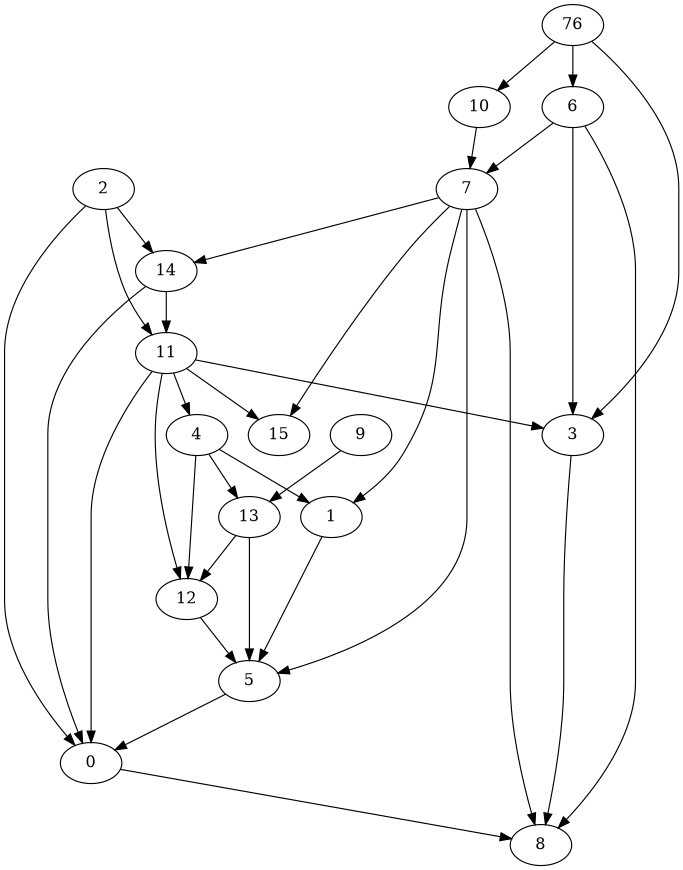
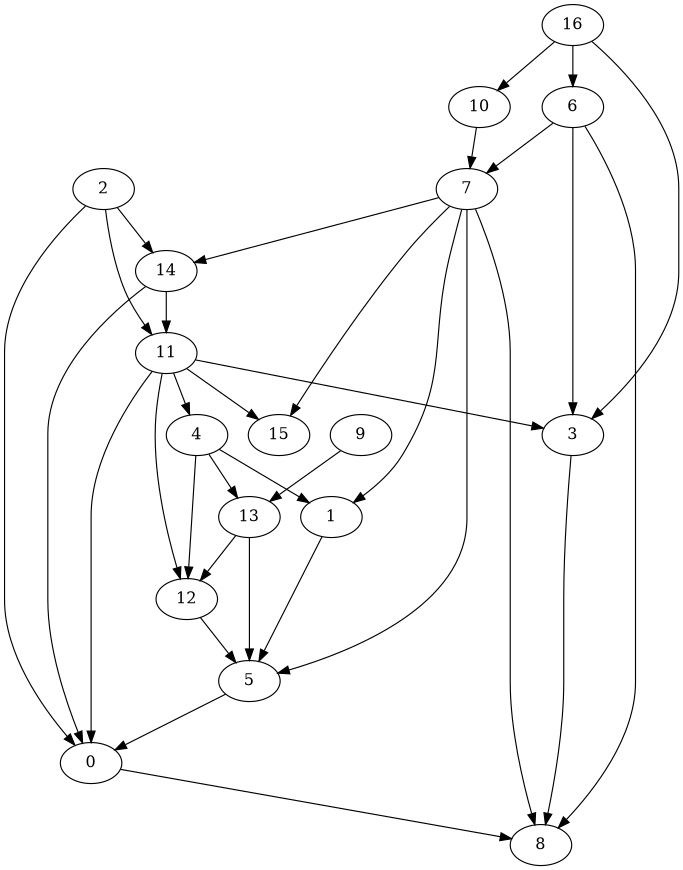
(573, 25) -> (573, 25)
